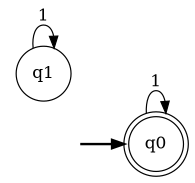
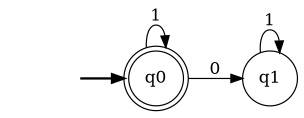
none -> (210, 78)
